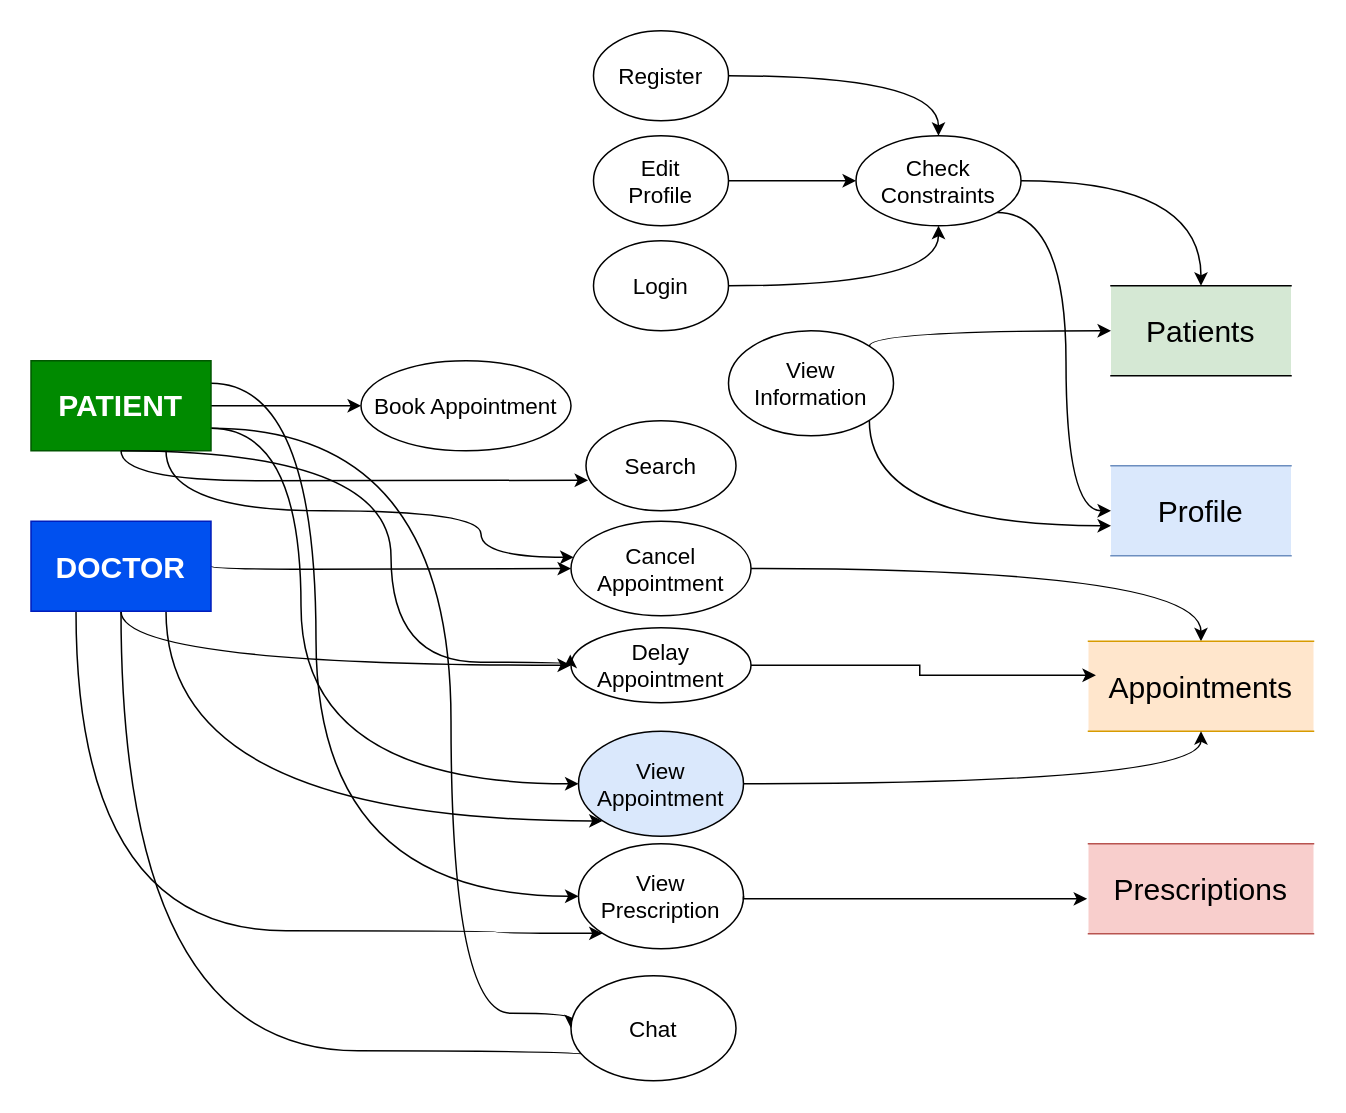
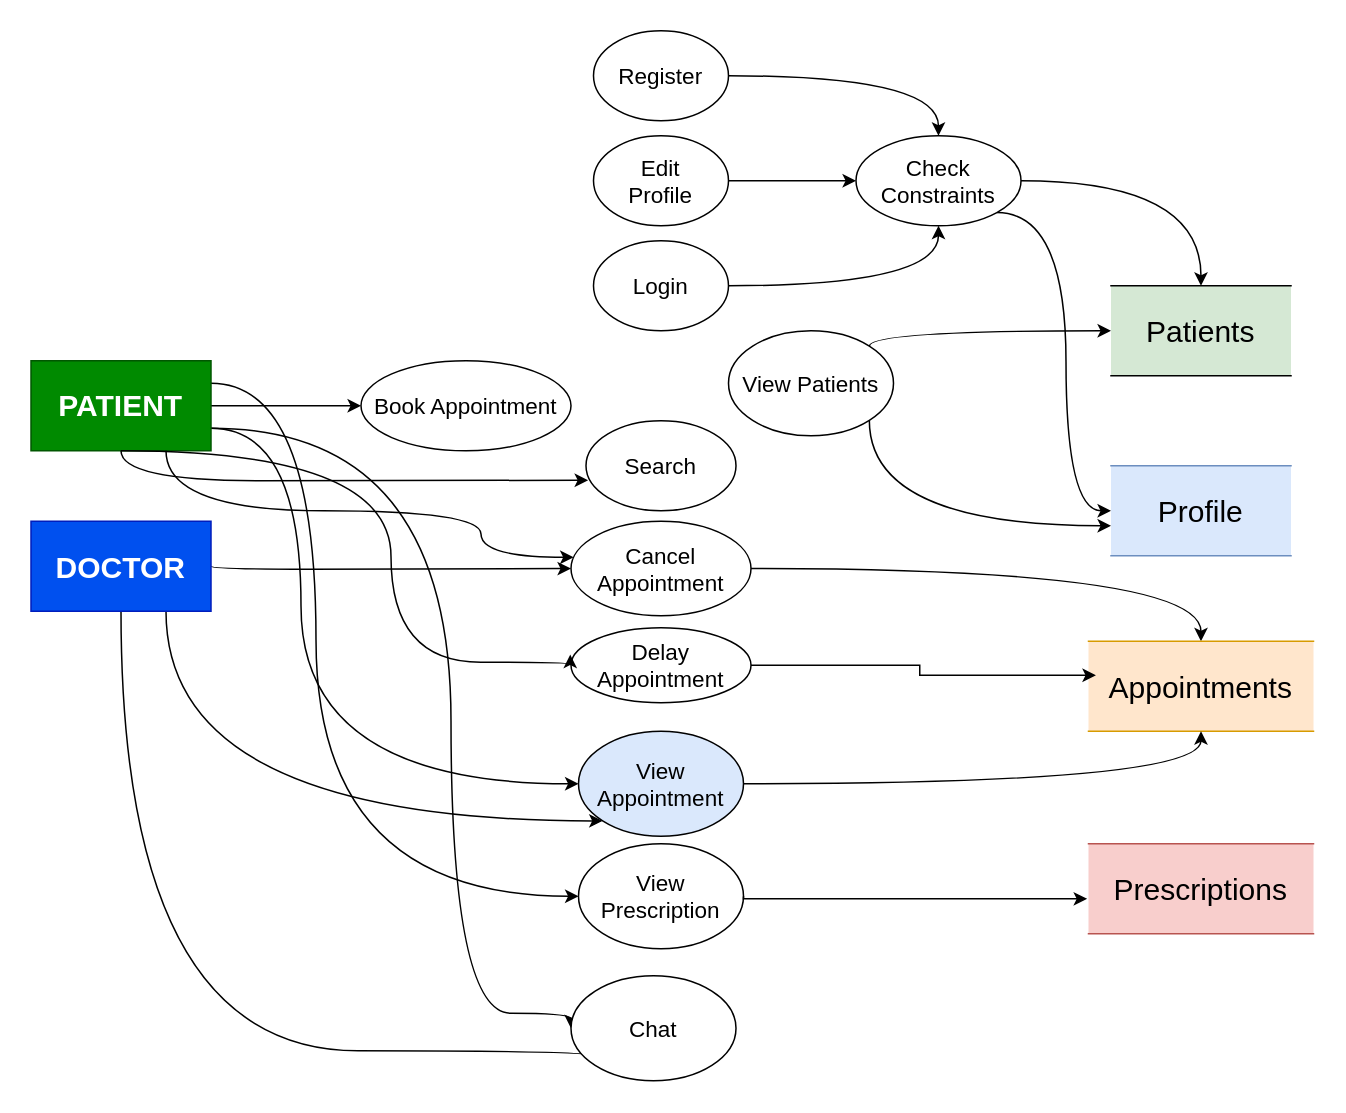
(811, 383) -> (811, 383)
(337, 660) -> none
(367, 931) -> none
